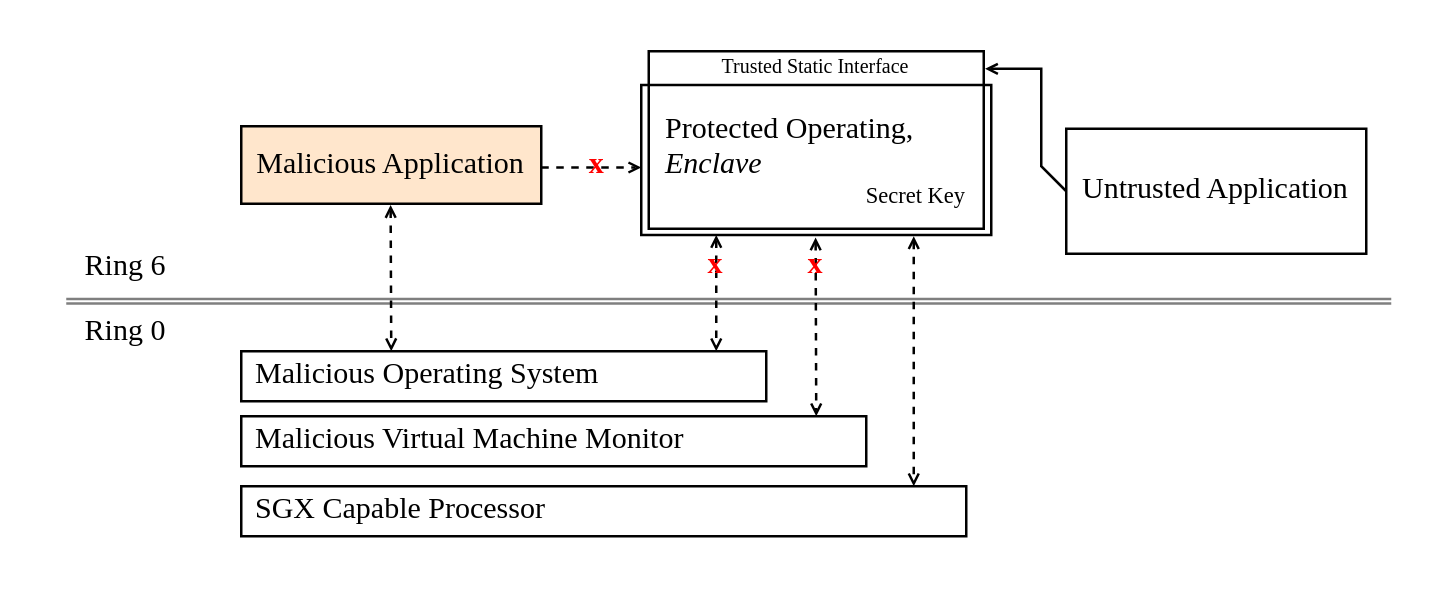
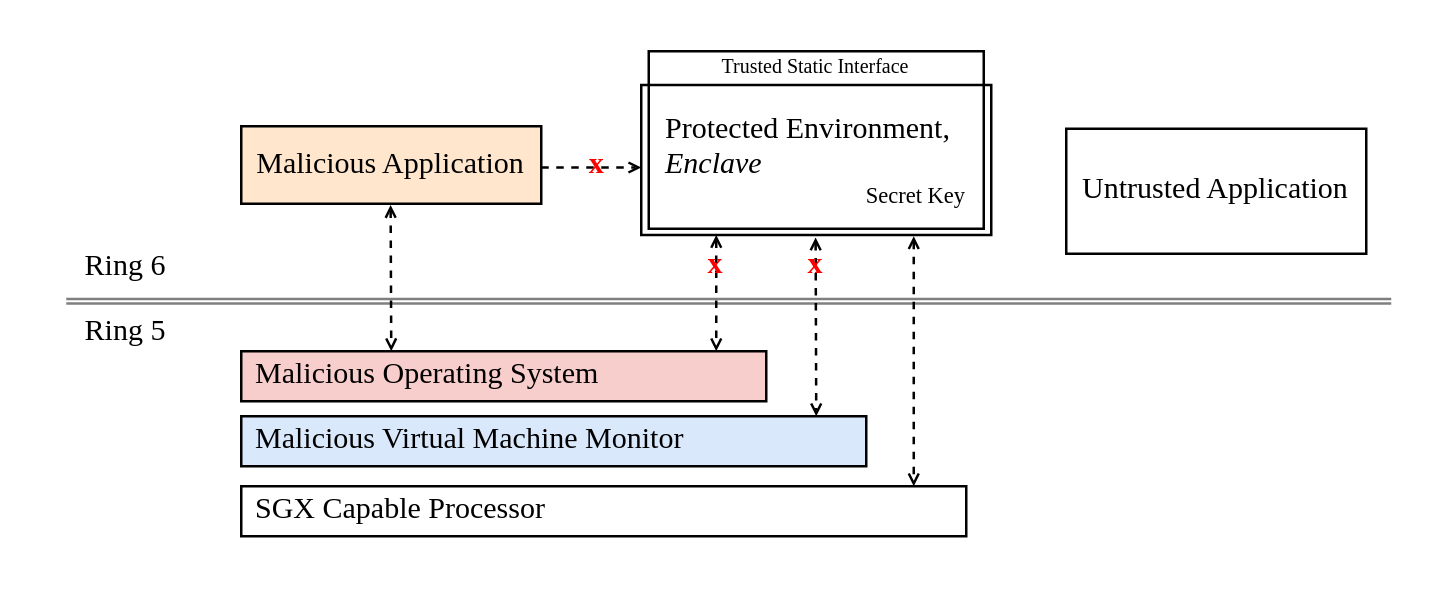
(1041, 110) -> none
(816, 159) -> (816, 159)
(126, 331) -> (126, 331)
(504, 376) -> (504, 376)
(554, 441) -> (554, 441)
